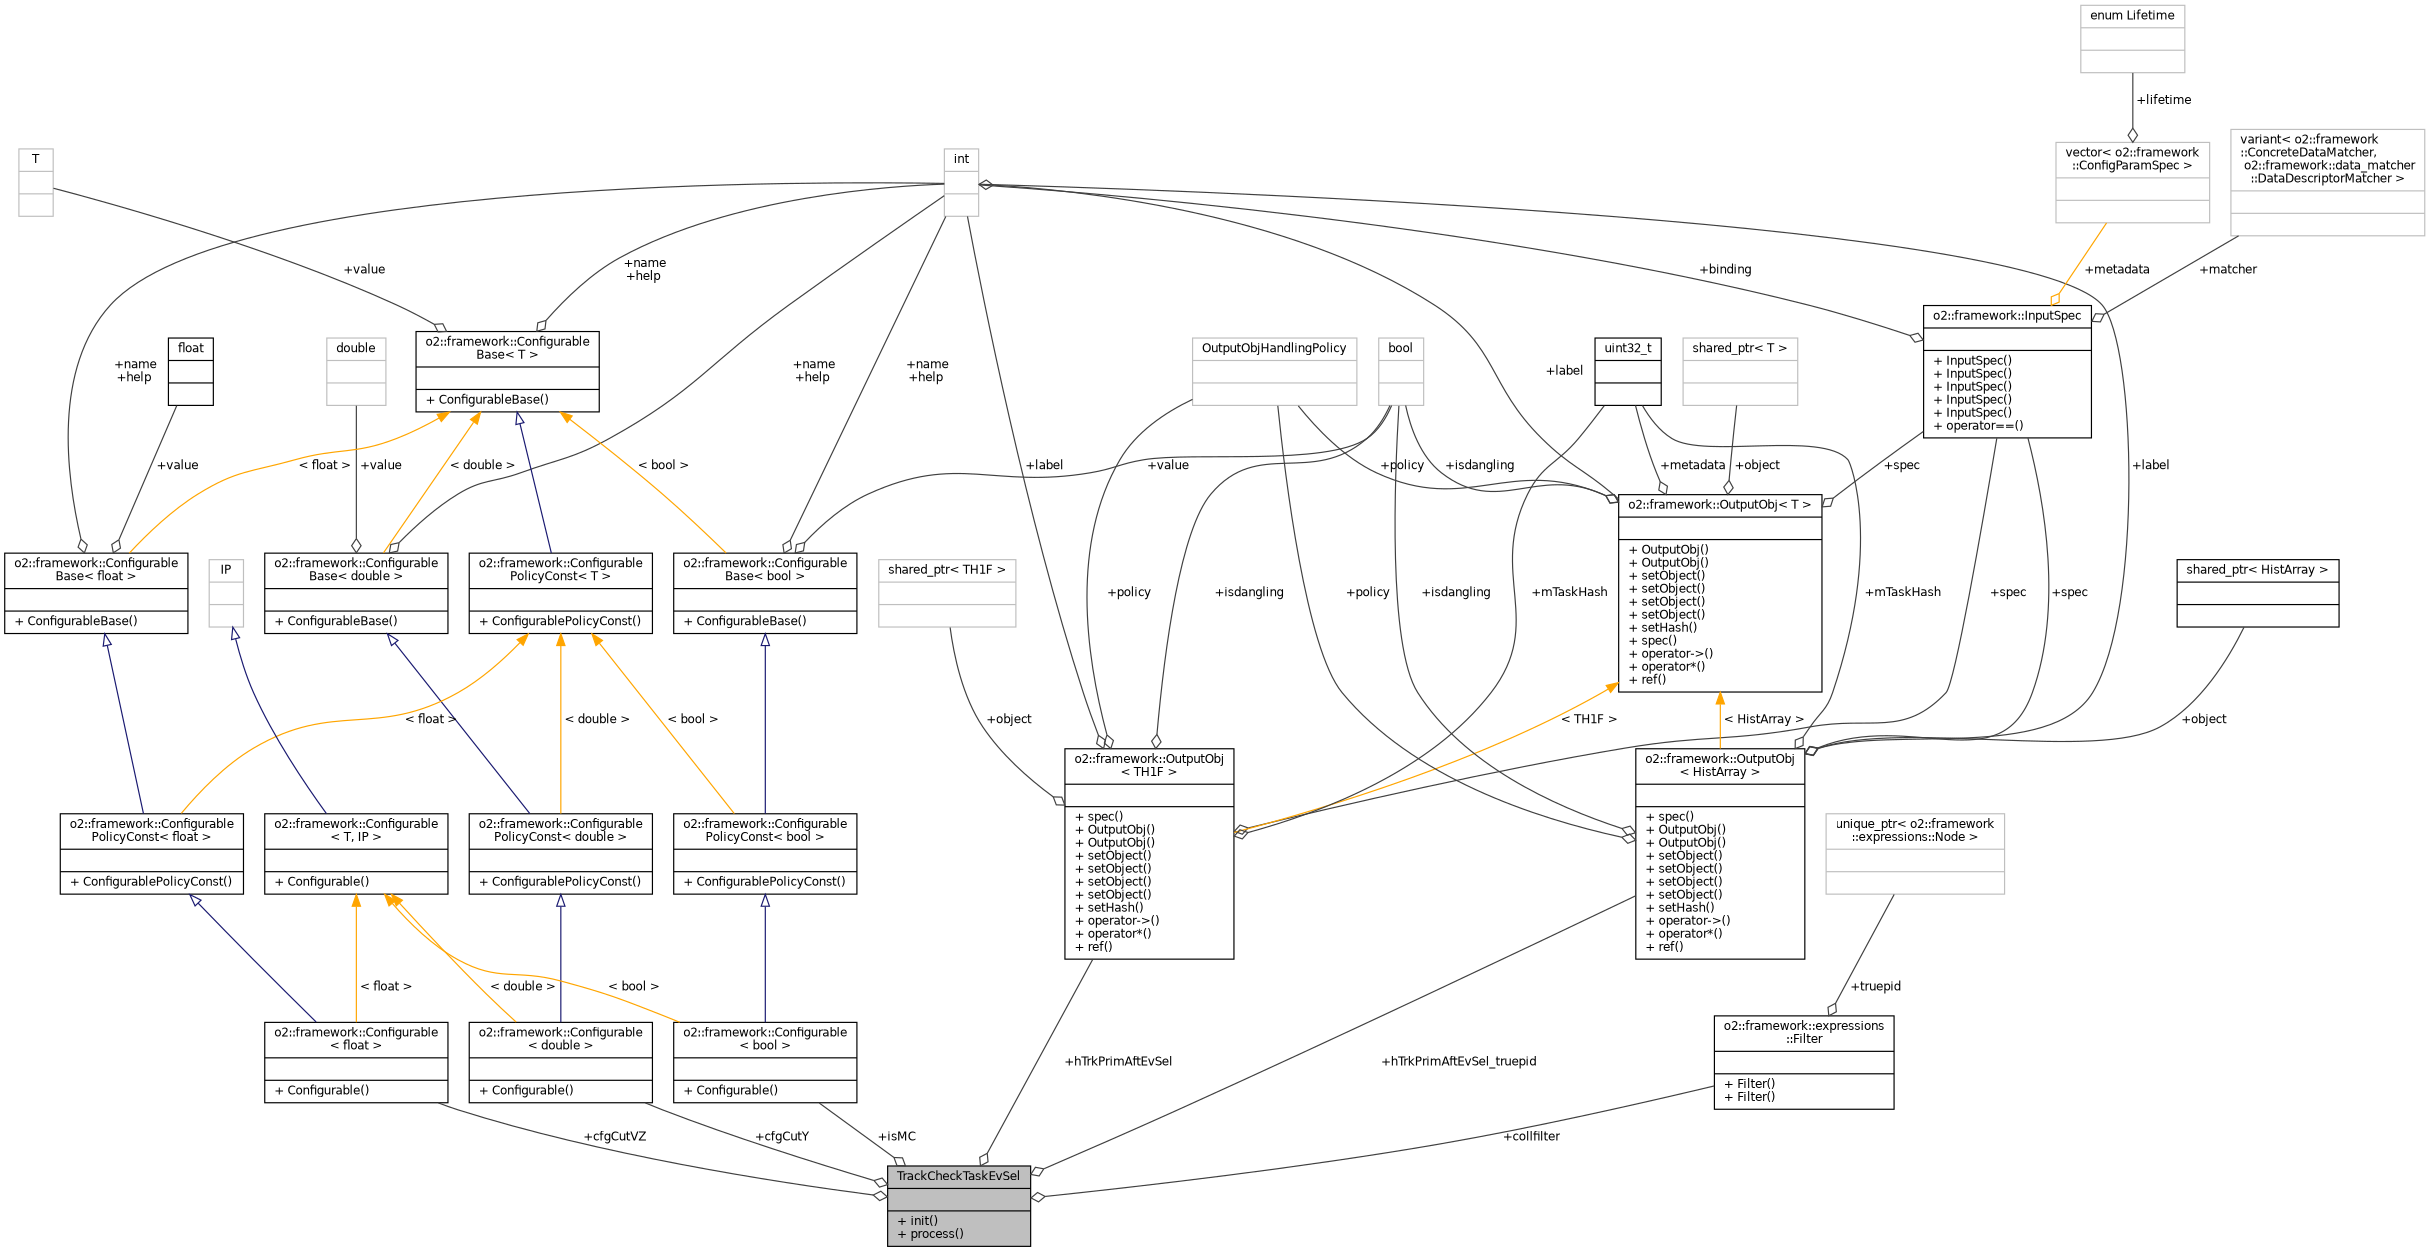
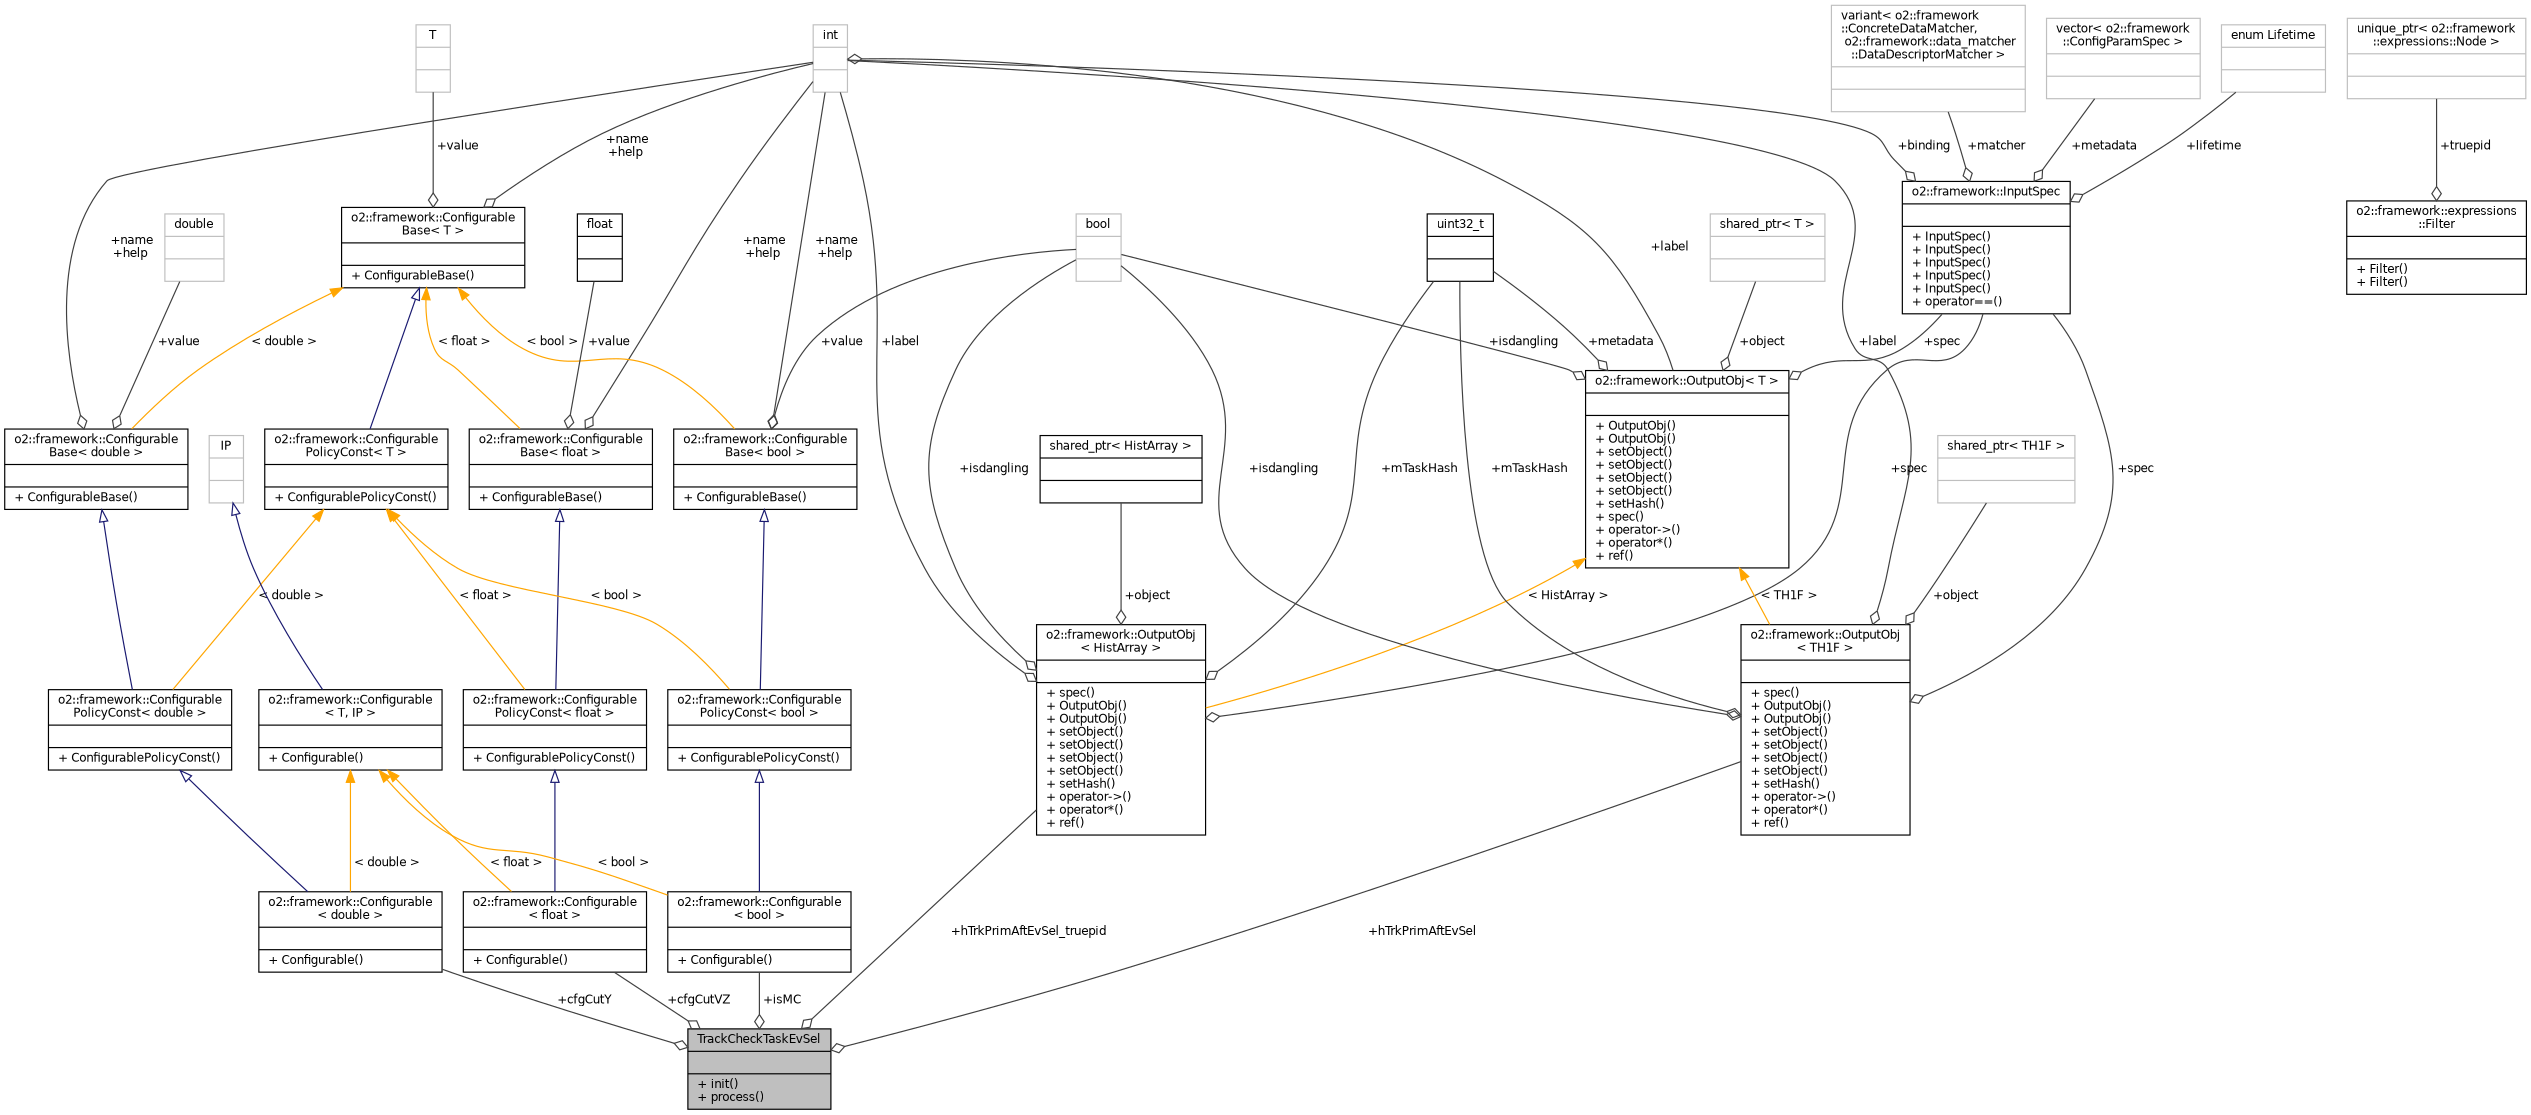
(2133, 100) -> (2162, 147)
(2083, 258) -> (2069, 134)
(1275, 372) -> none
(1382, 1153) -> none
